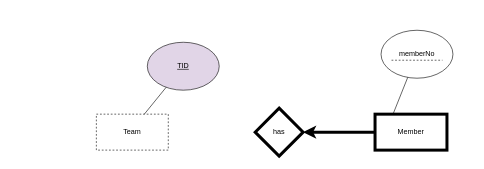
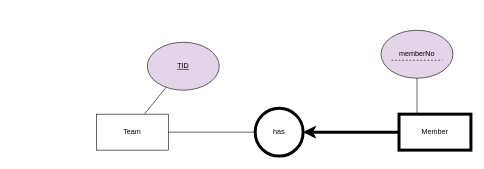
(417, 54) -> (417, 54)
(132, 132) -> (132, 132)
none -> (253, 132)
(279, 132) -> (279, 132)
(411, 132) -> (435, 132)
